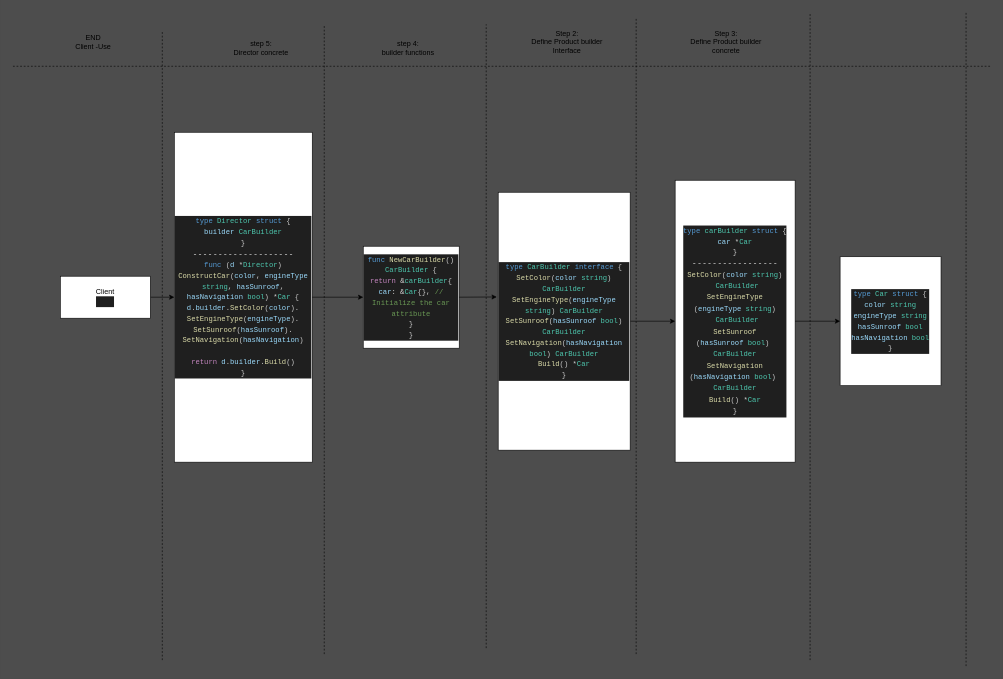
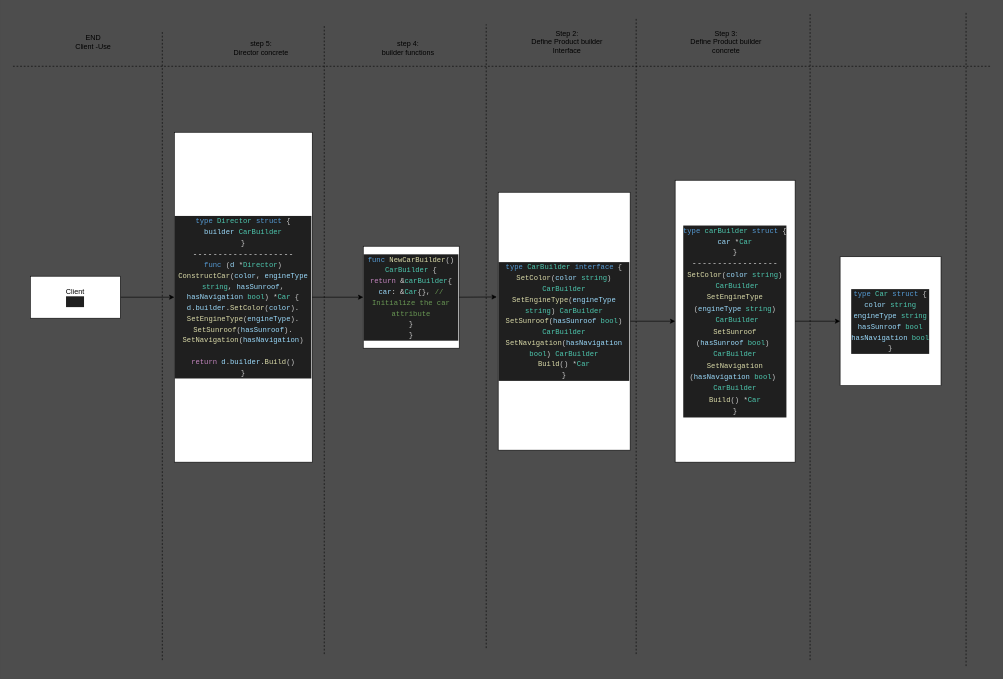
(105, 297) -> (75, 297)
